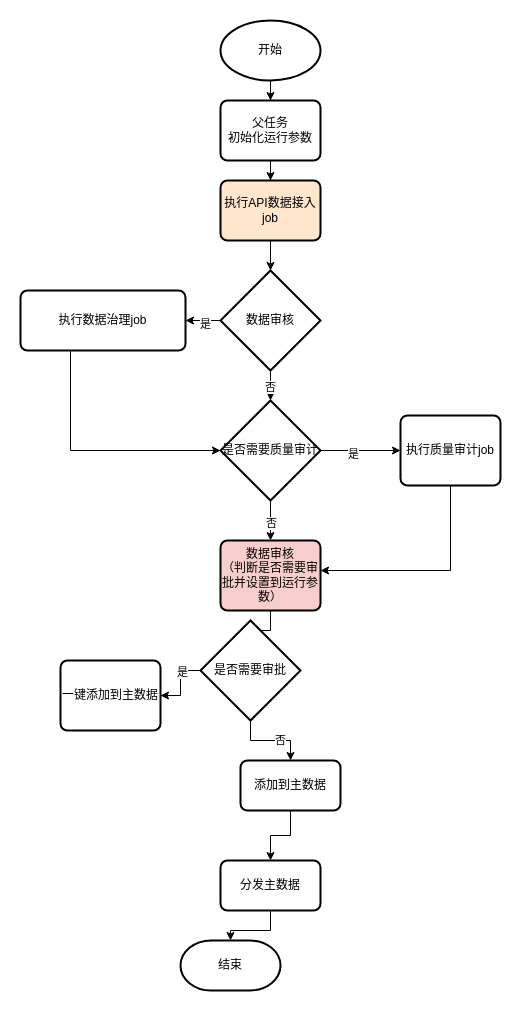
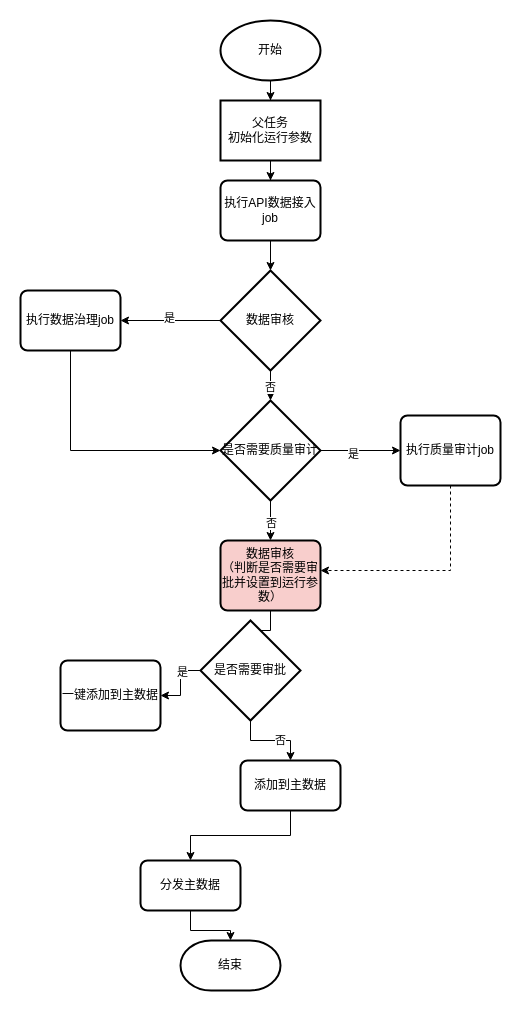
(271, 131) -> (271, 131)
(271, 211) -> (271, 211)
(103, 321) -> (71, 321)
(431, 571) -> (431, 571)
(271, 886) -> (191, 886)
